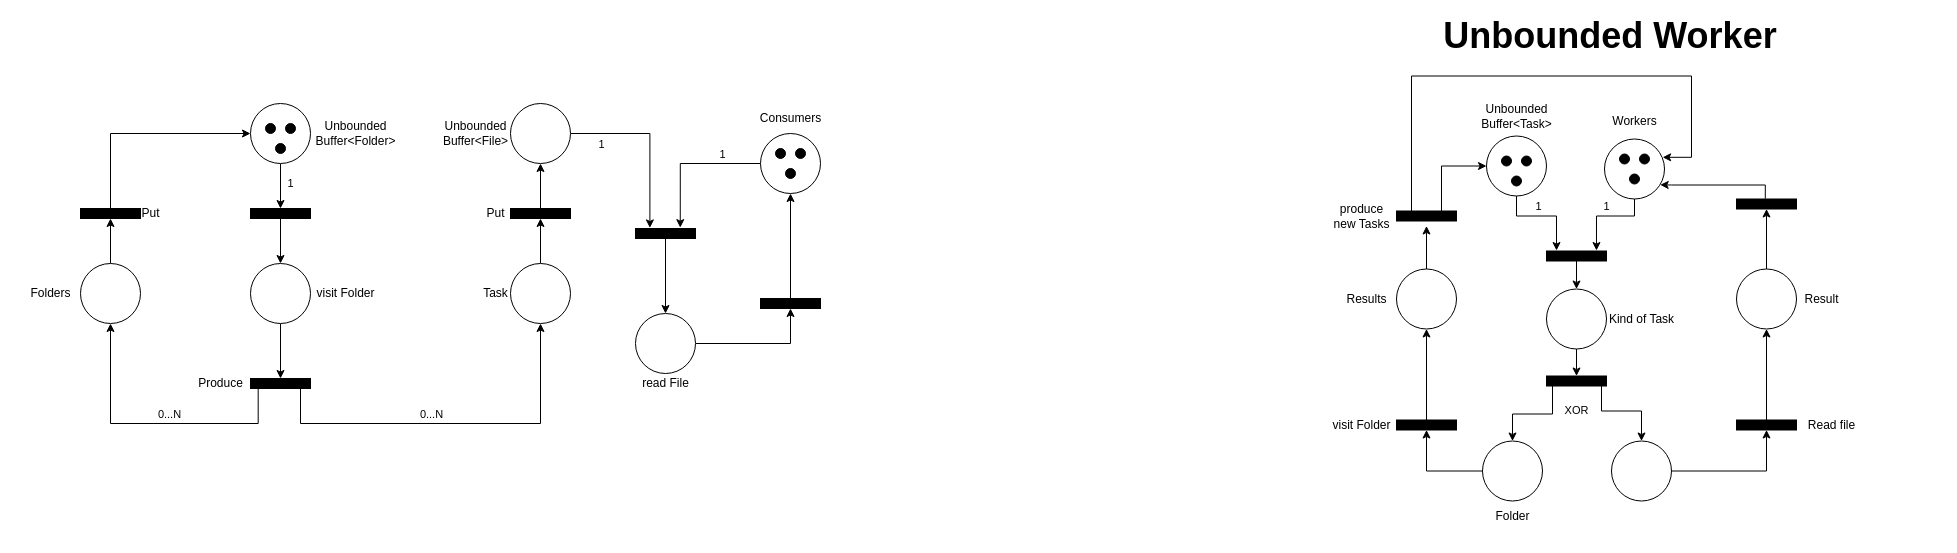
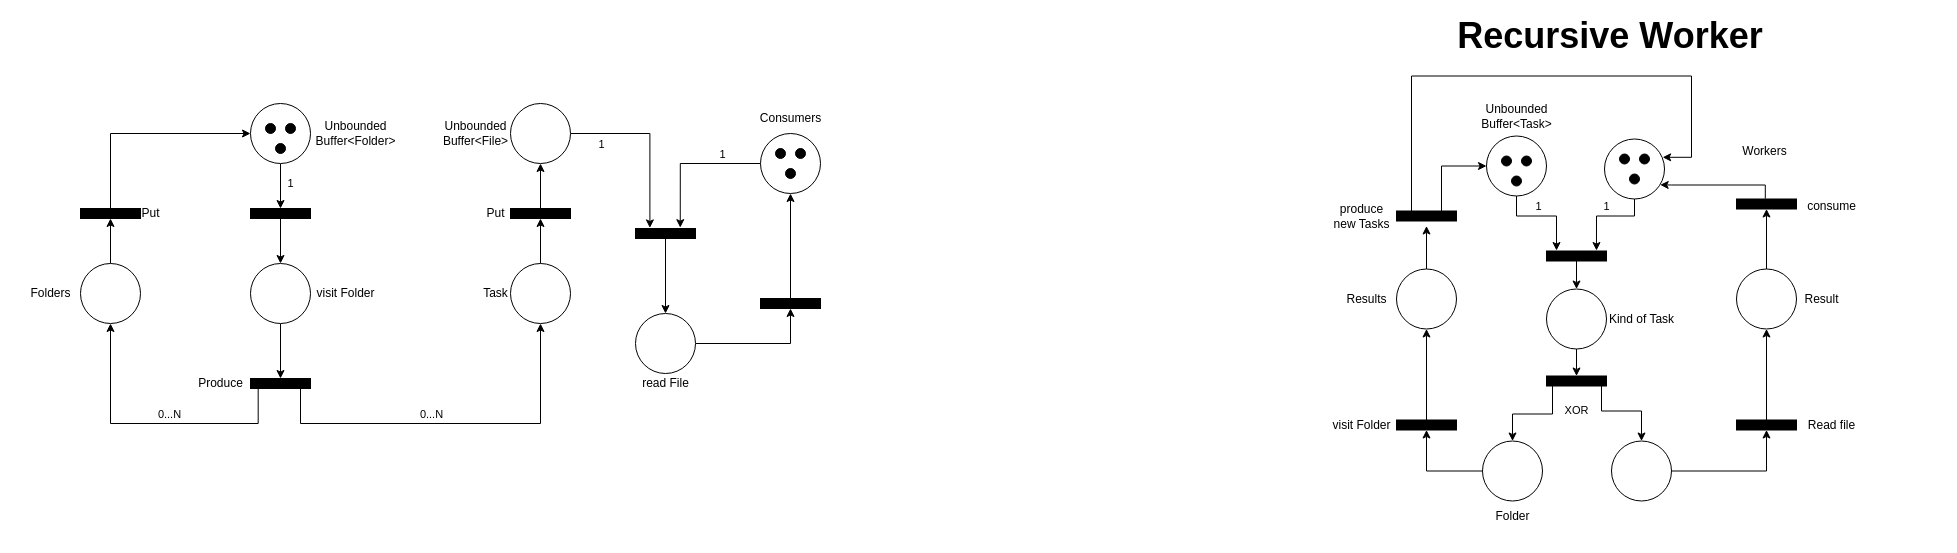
(1611, 36) -> (1611, 36)
(1635, 121) -> (1765, 151)
none -> (1832, 206)
